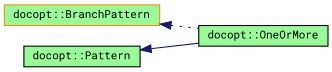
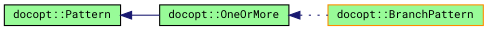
(185, 27) -> (314, 15)
